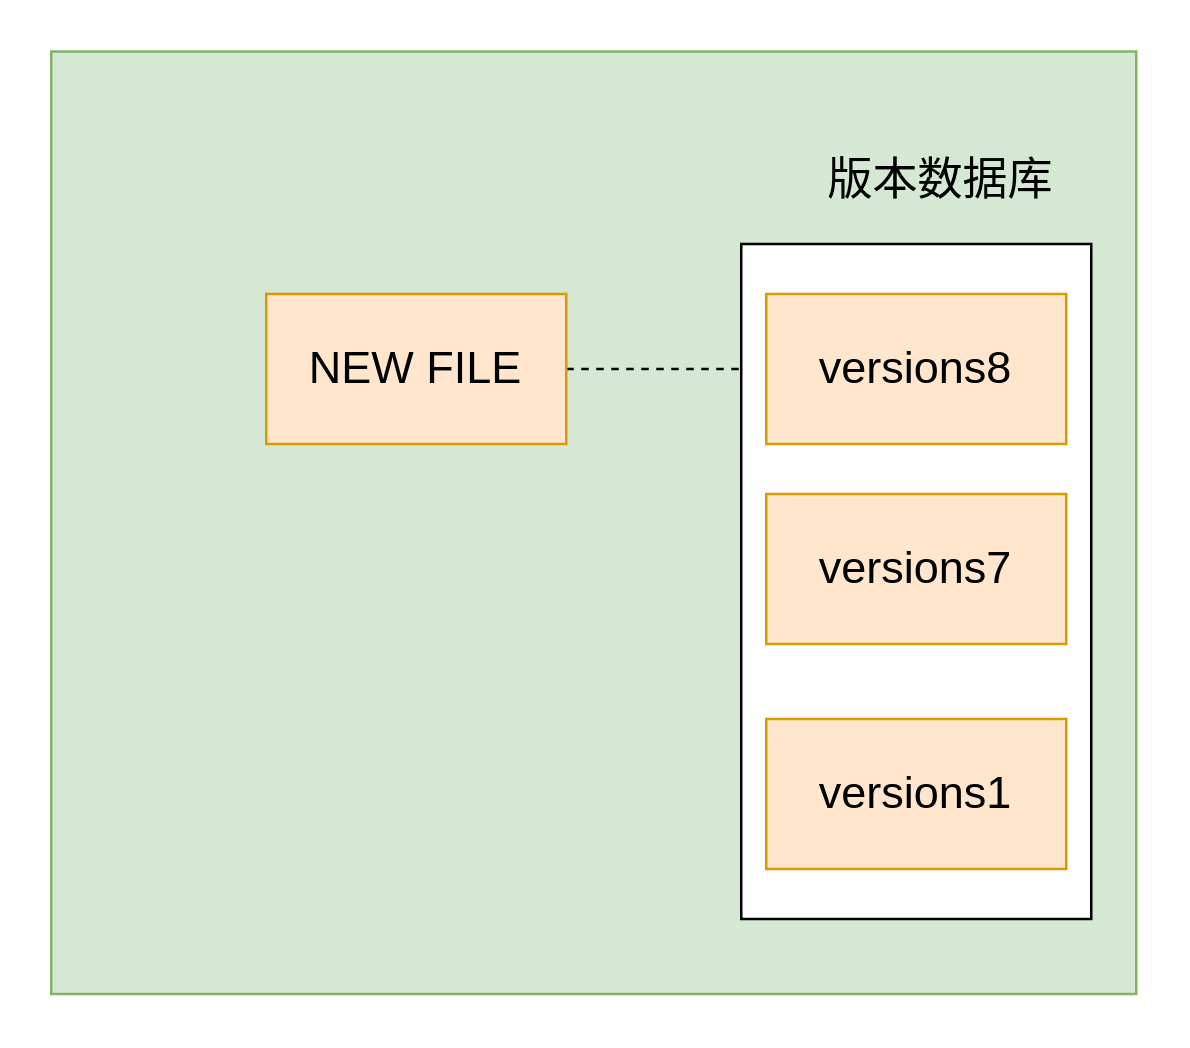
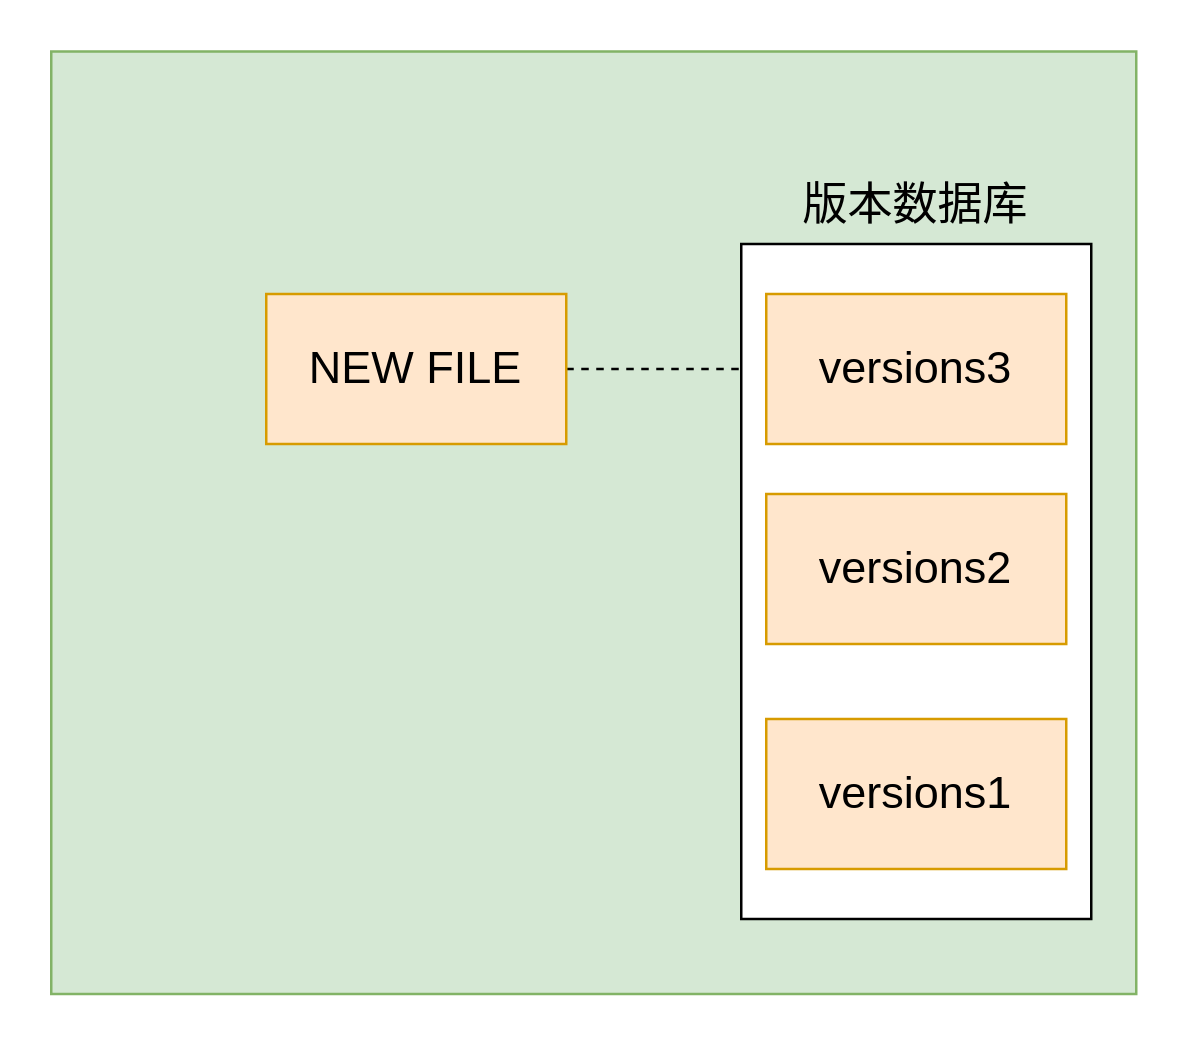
(941, 181) -> (916, 206)
(916, 369) -> (916, 369)
(916, 569) -> (916, 569)
